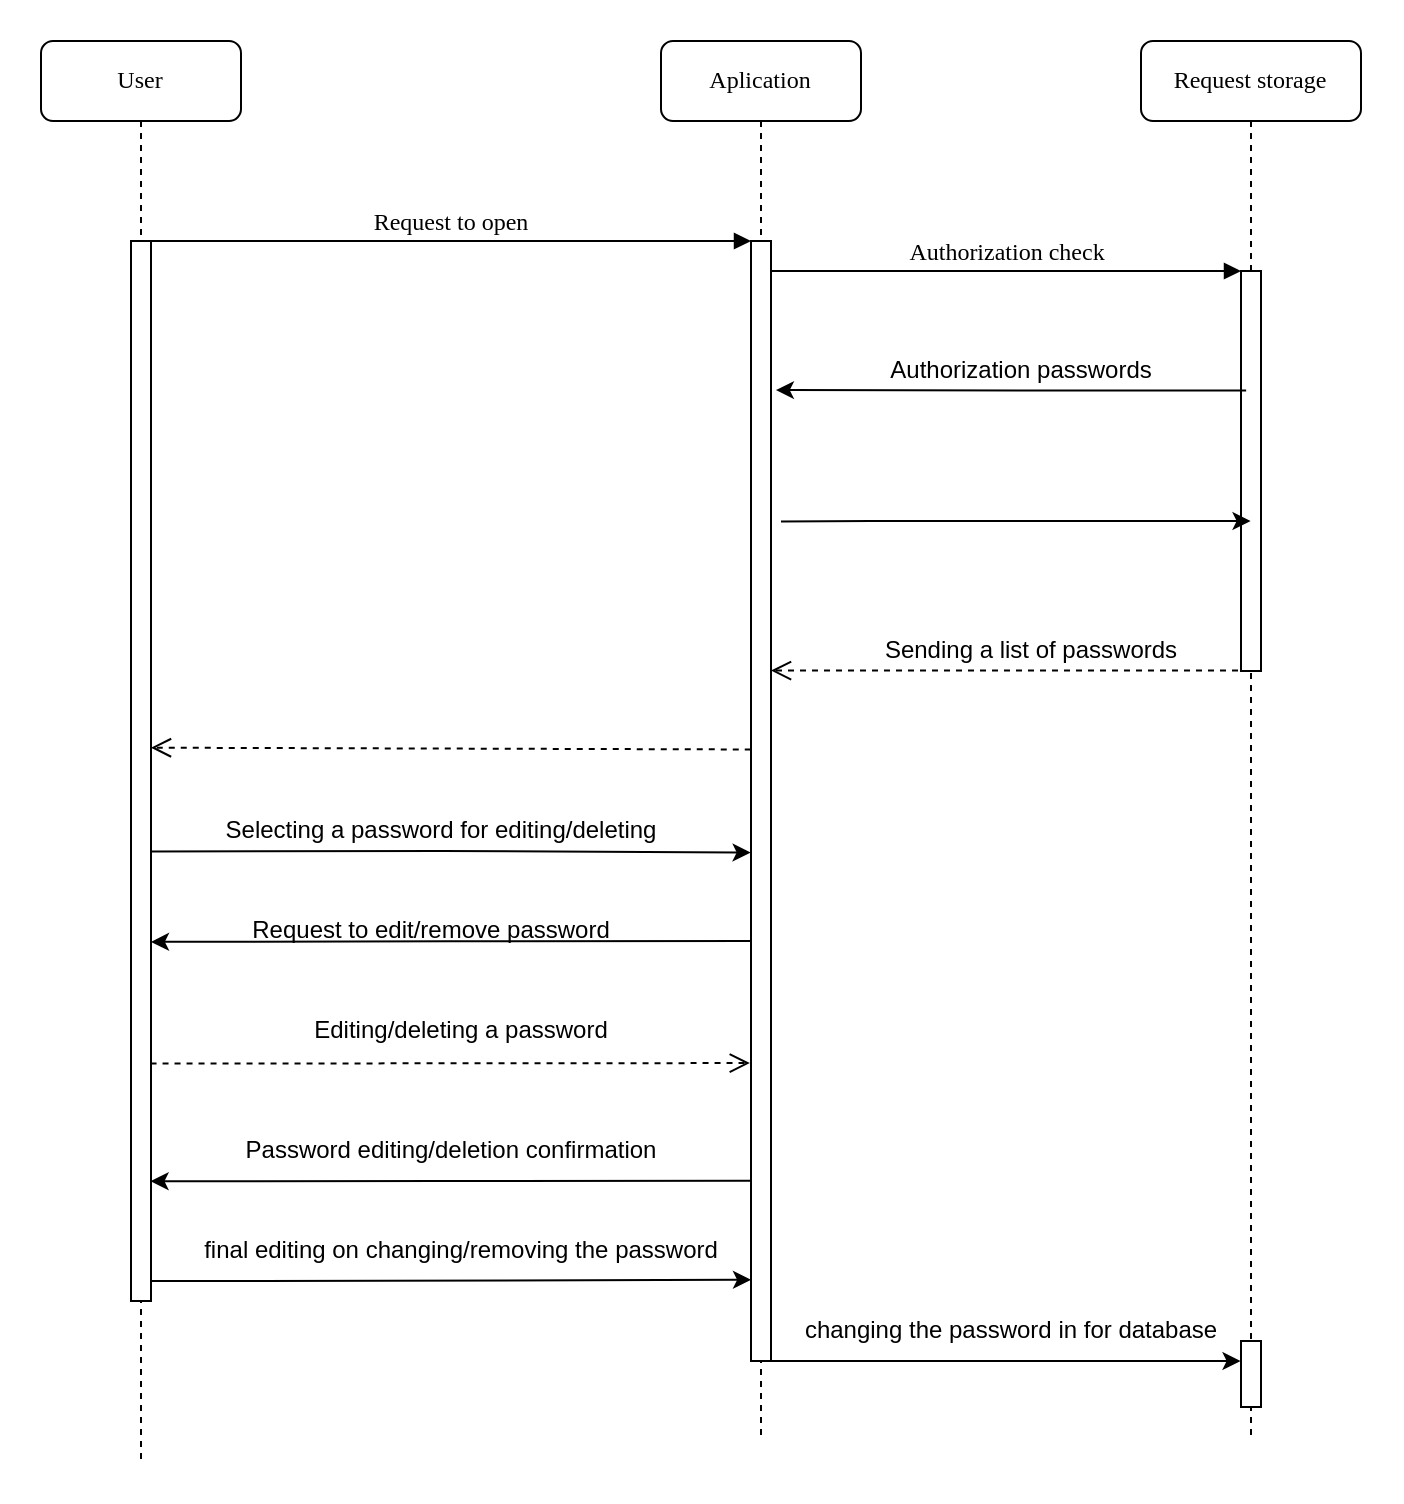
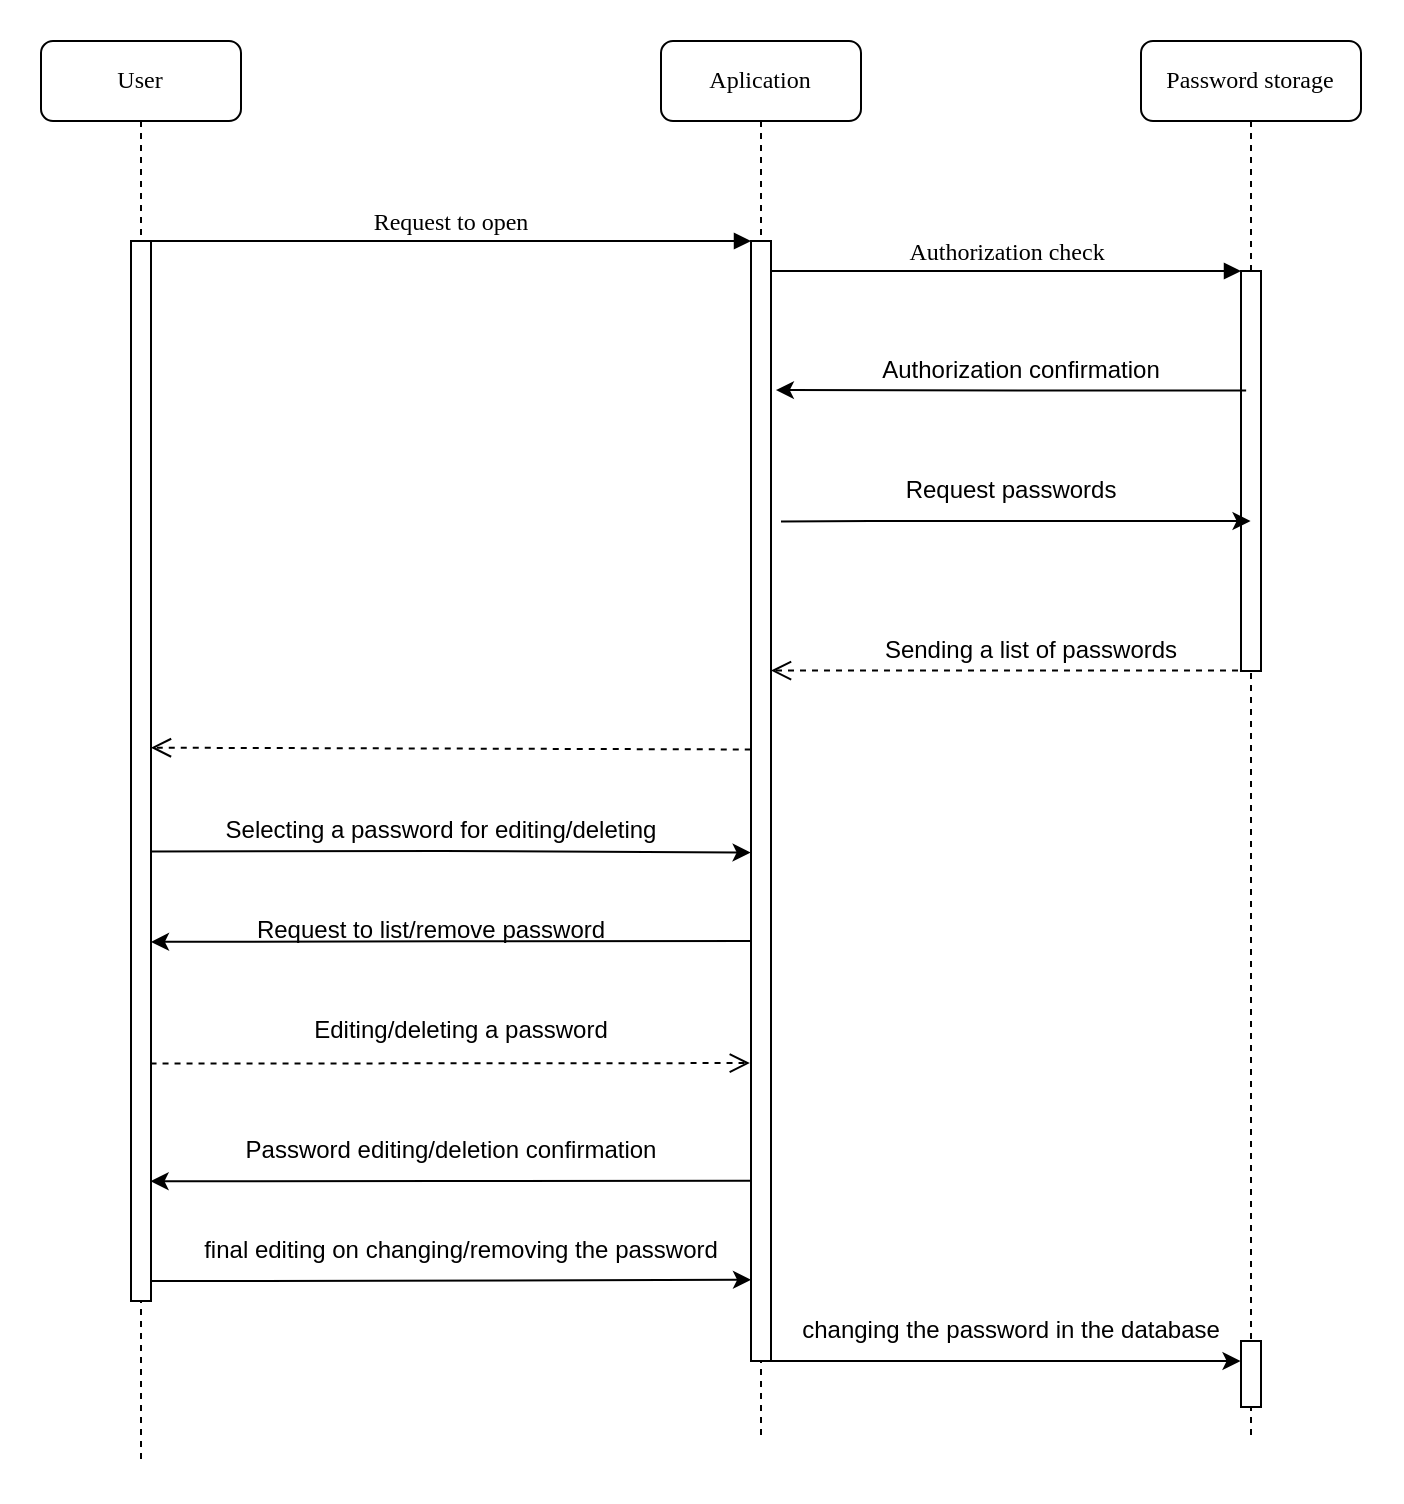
(1251, 81) -> (1251, 81)
(1022, 371) -> (1022, 371)
none -> (1011, 491)
(432, 931) -> (432, 931)
(1012, 1331) -> (1012, 1331)
